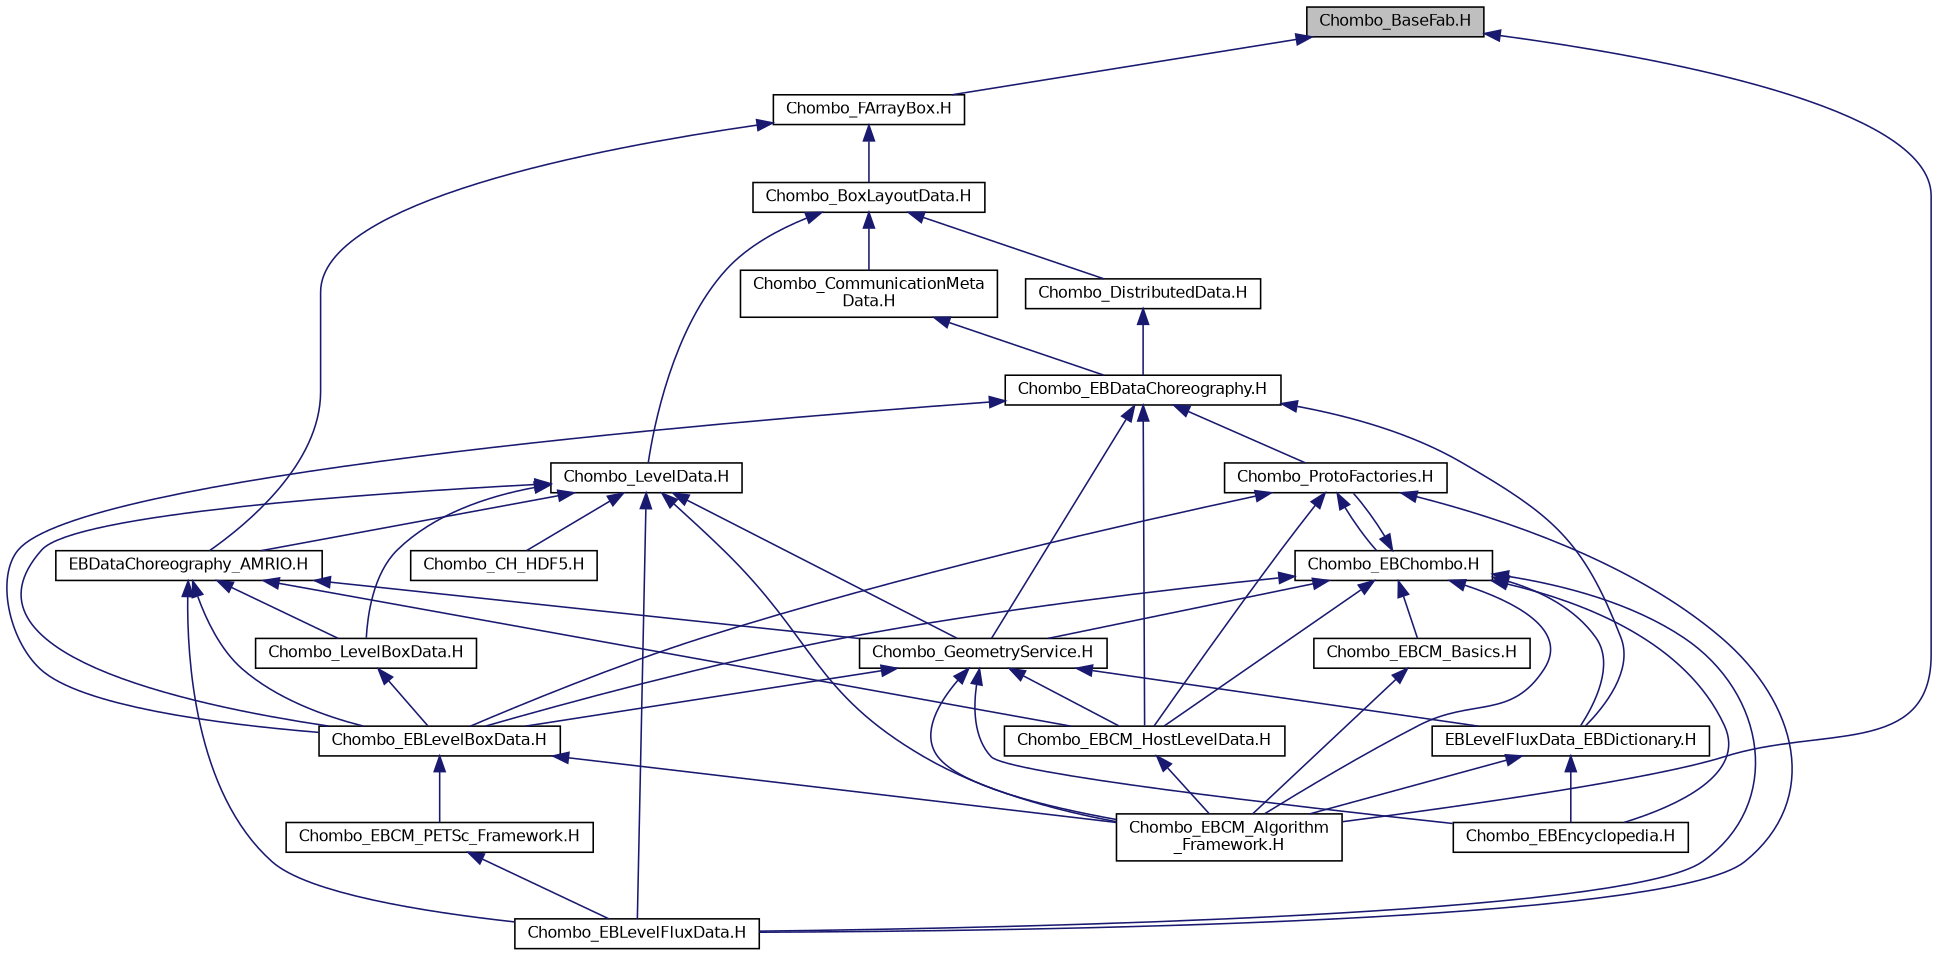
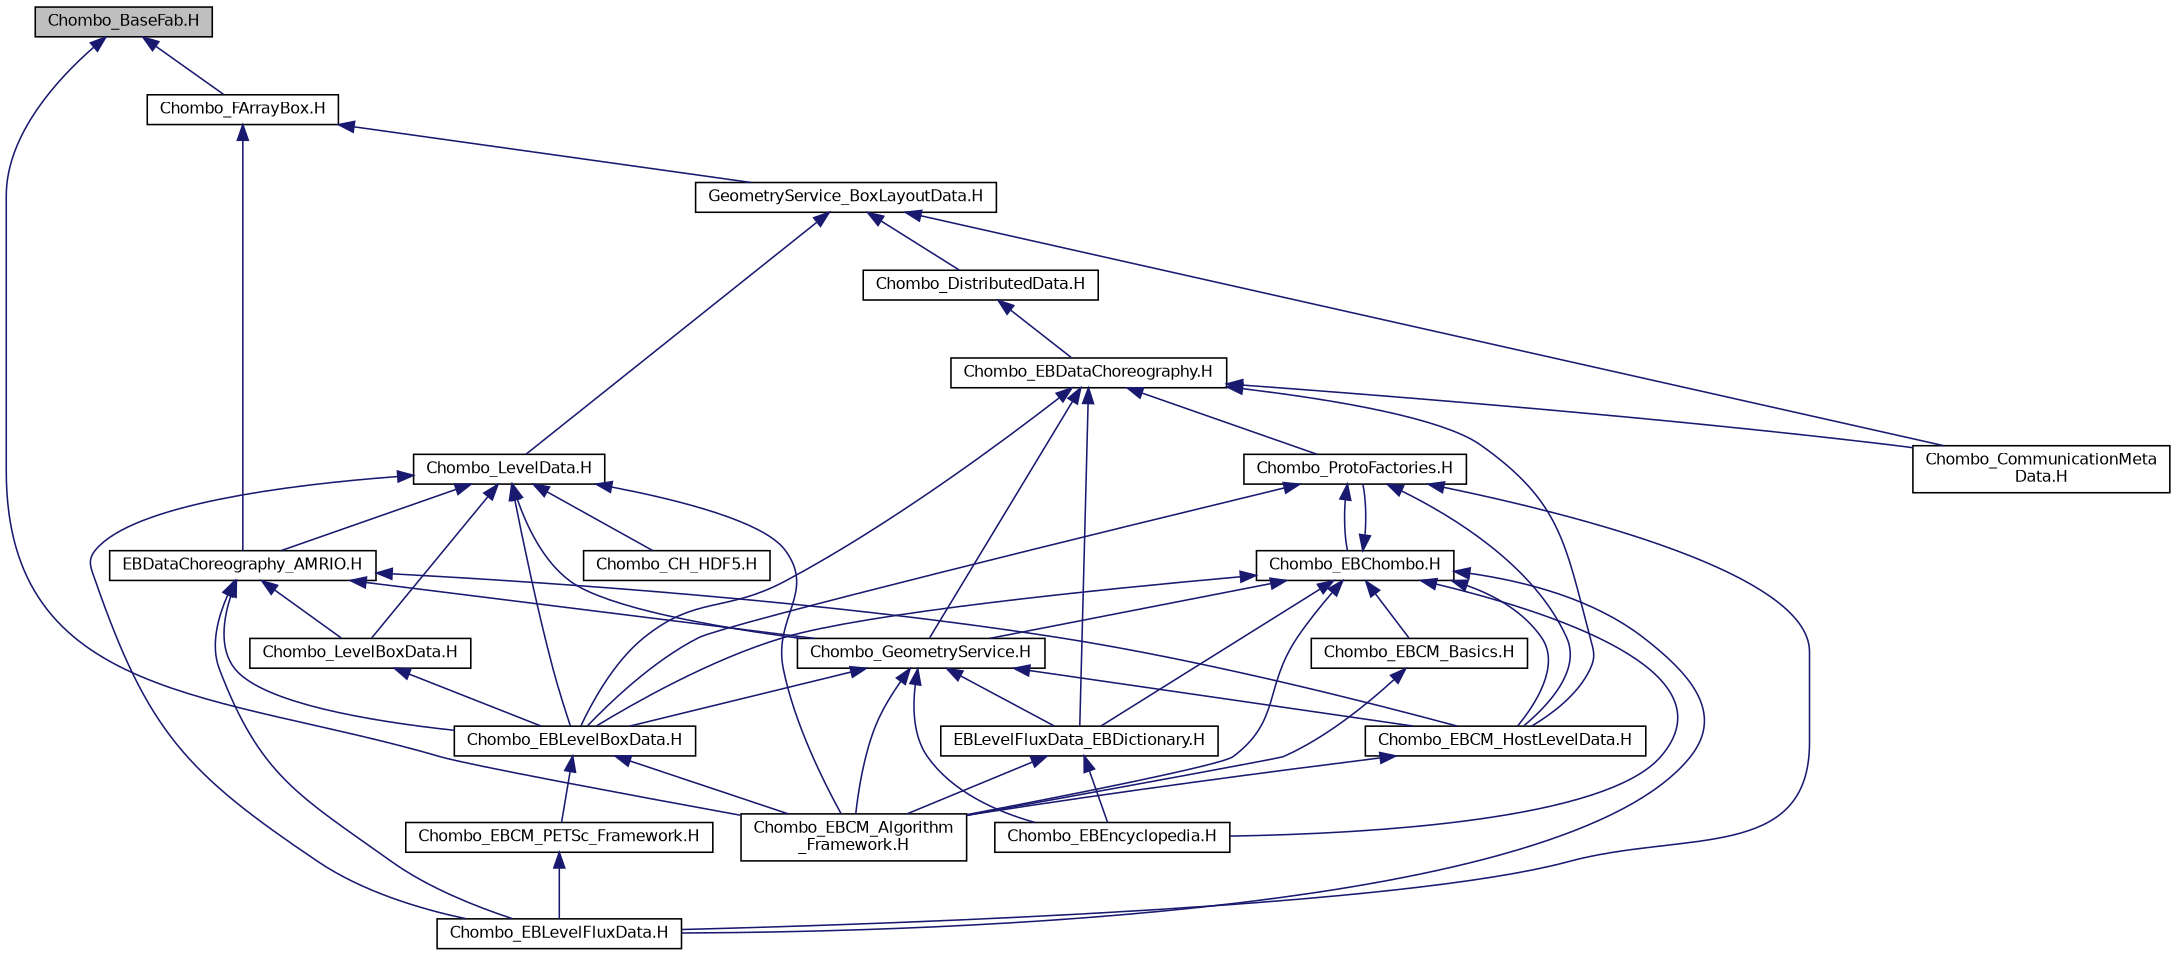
(869, 197) -> (846, 197)
(1026, 349) -> (1578, 413)
